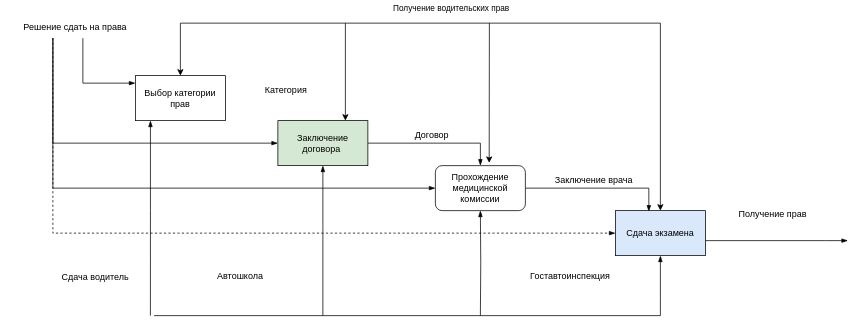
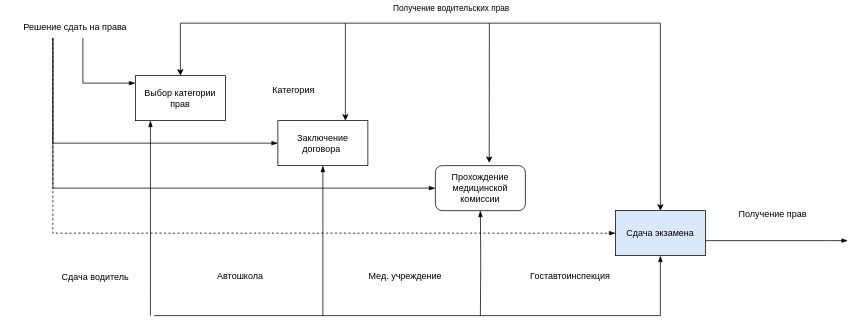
(286, 90) -> (294, 90)
(323, 143) -> (323, 143)
(480, 149) -> none
(649, 195) -> none
none -> (405, 276)
